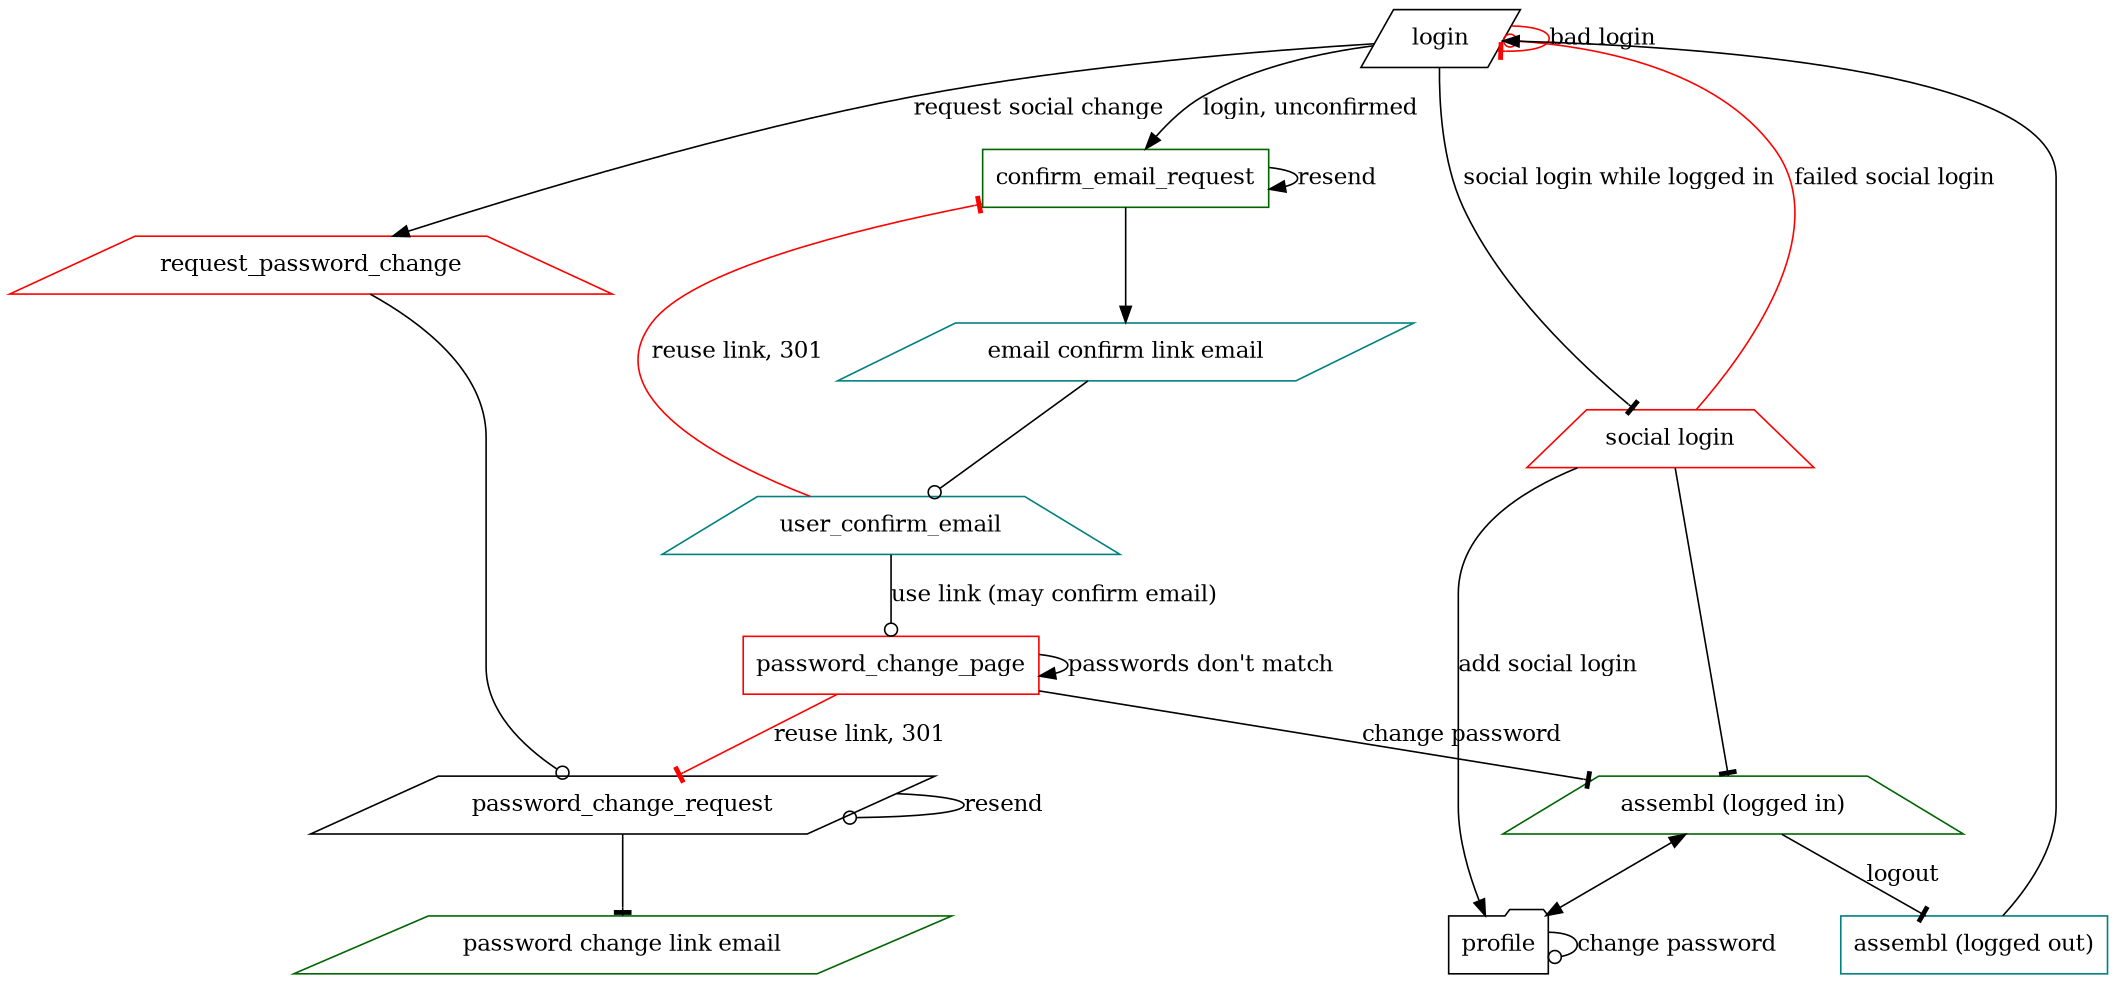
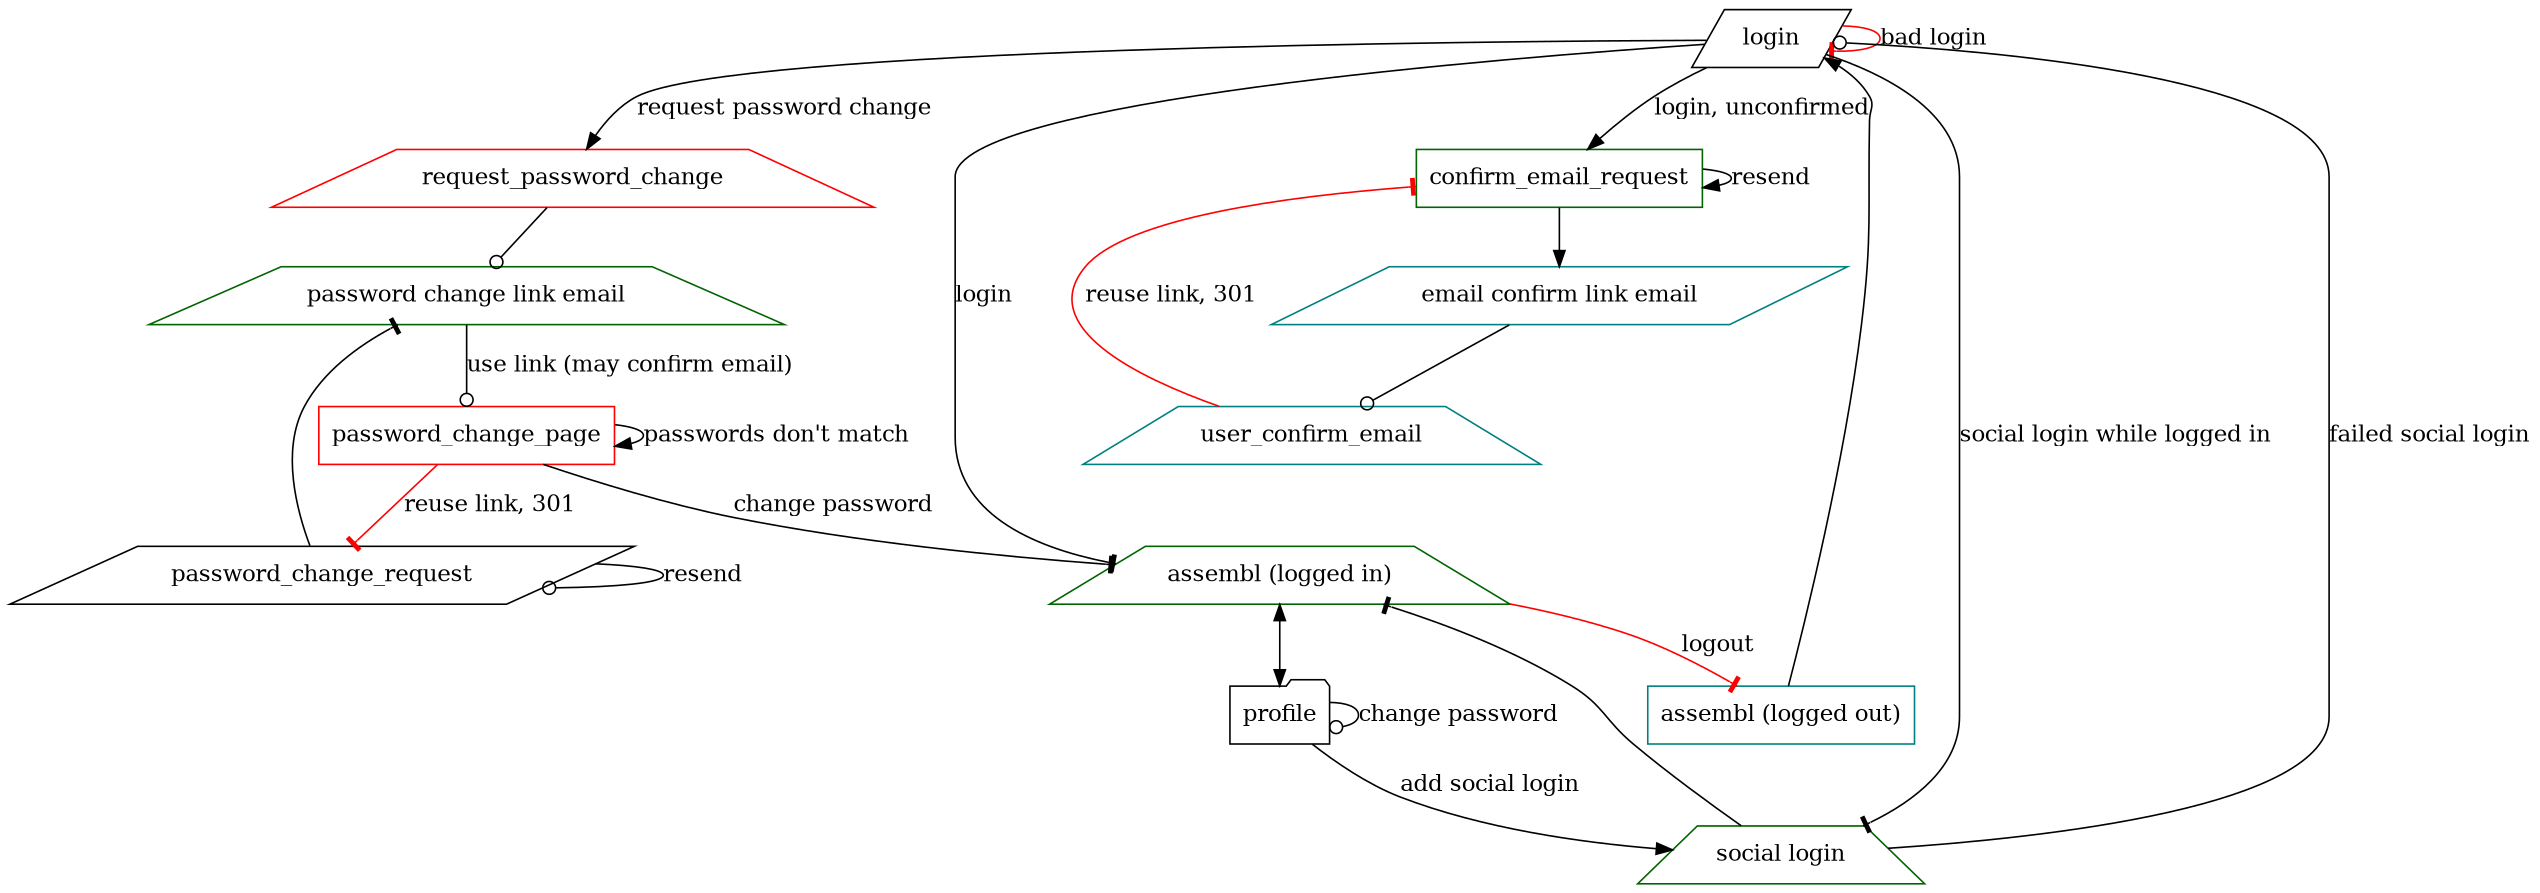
(1039, 108) -> (785, 108)
none -> (1086, 117)
(1776, 151) -> (2329, 426)
(1670, 439) -> (1781, 855)
(486, 520) -> (524, 232)
(891, 589) -> (467, 359)
(1458, 657) -> (1476, 820)
(1850, 873) -> (1623, 633)
(623, 945) -> (467, 296)
